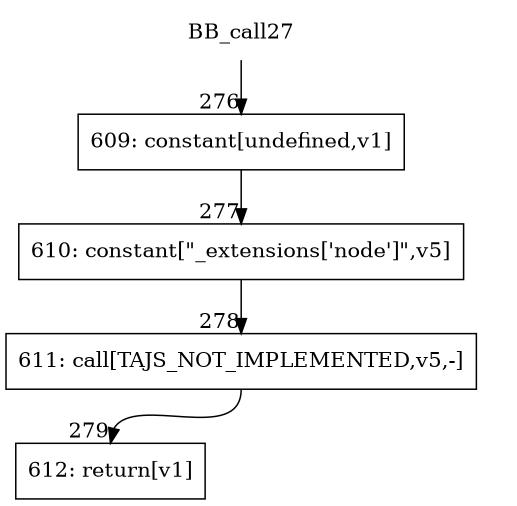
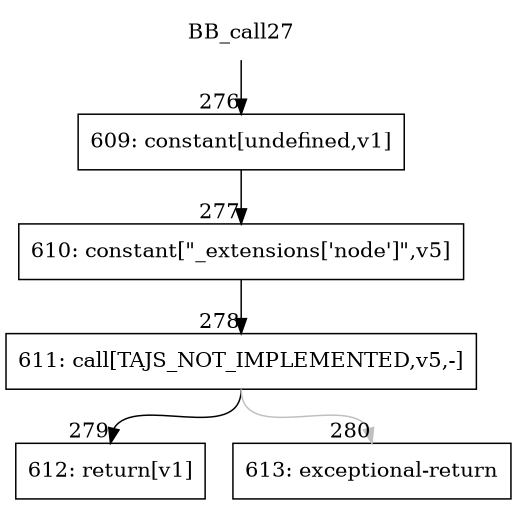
none -> (372, 471)
